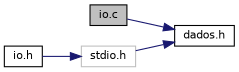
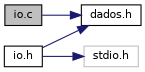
(150, 48) -> (61, 39)
